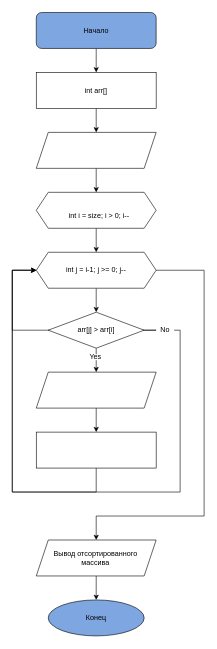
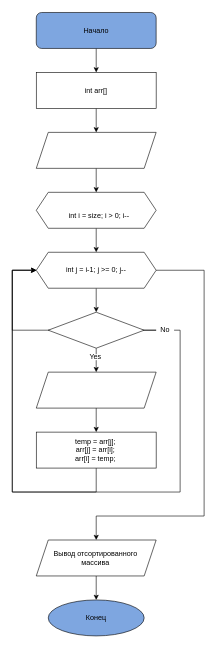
(96, 330) -> none
none -> (96, 450)
